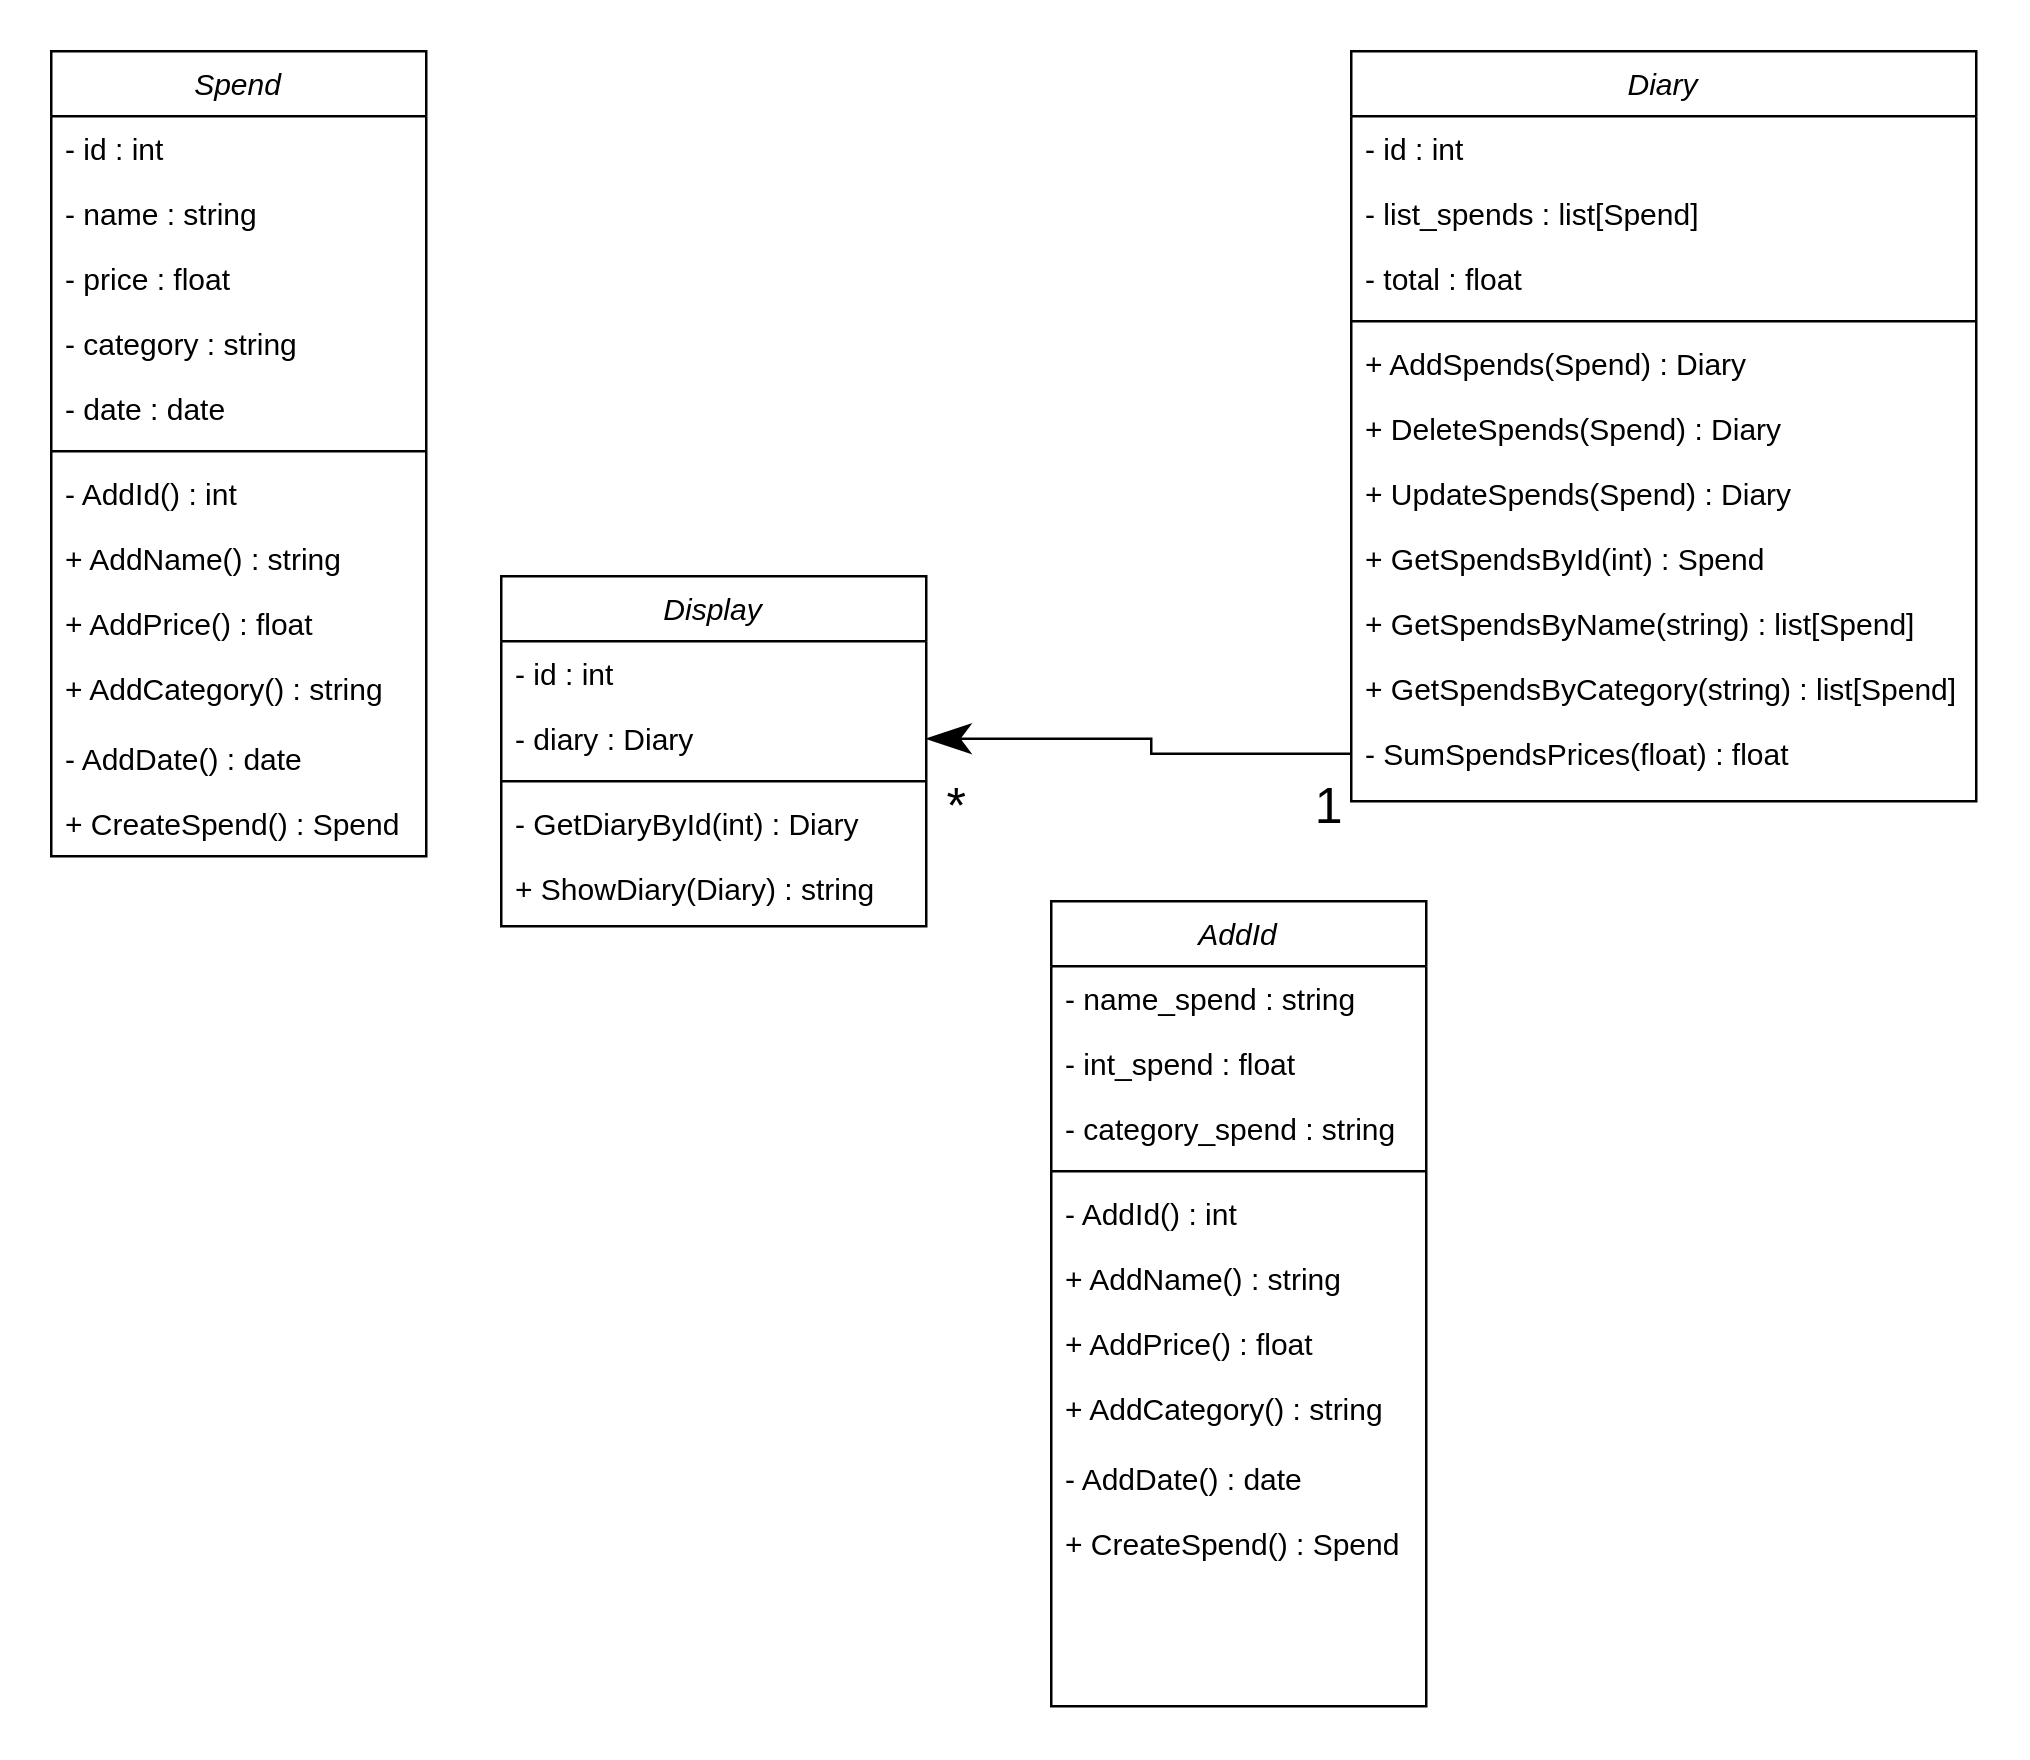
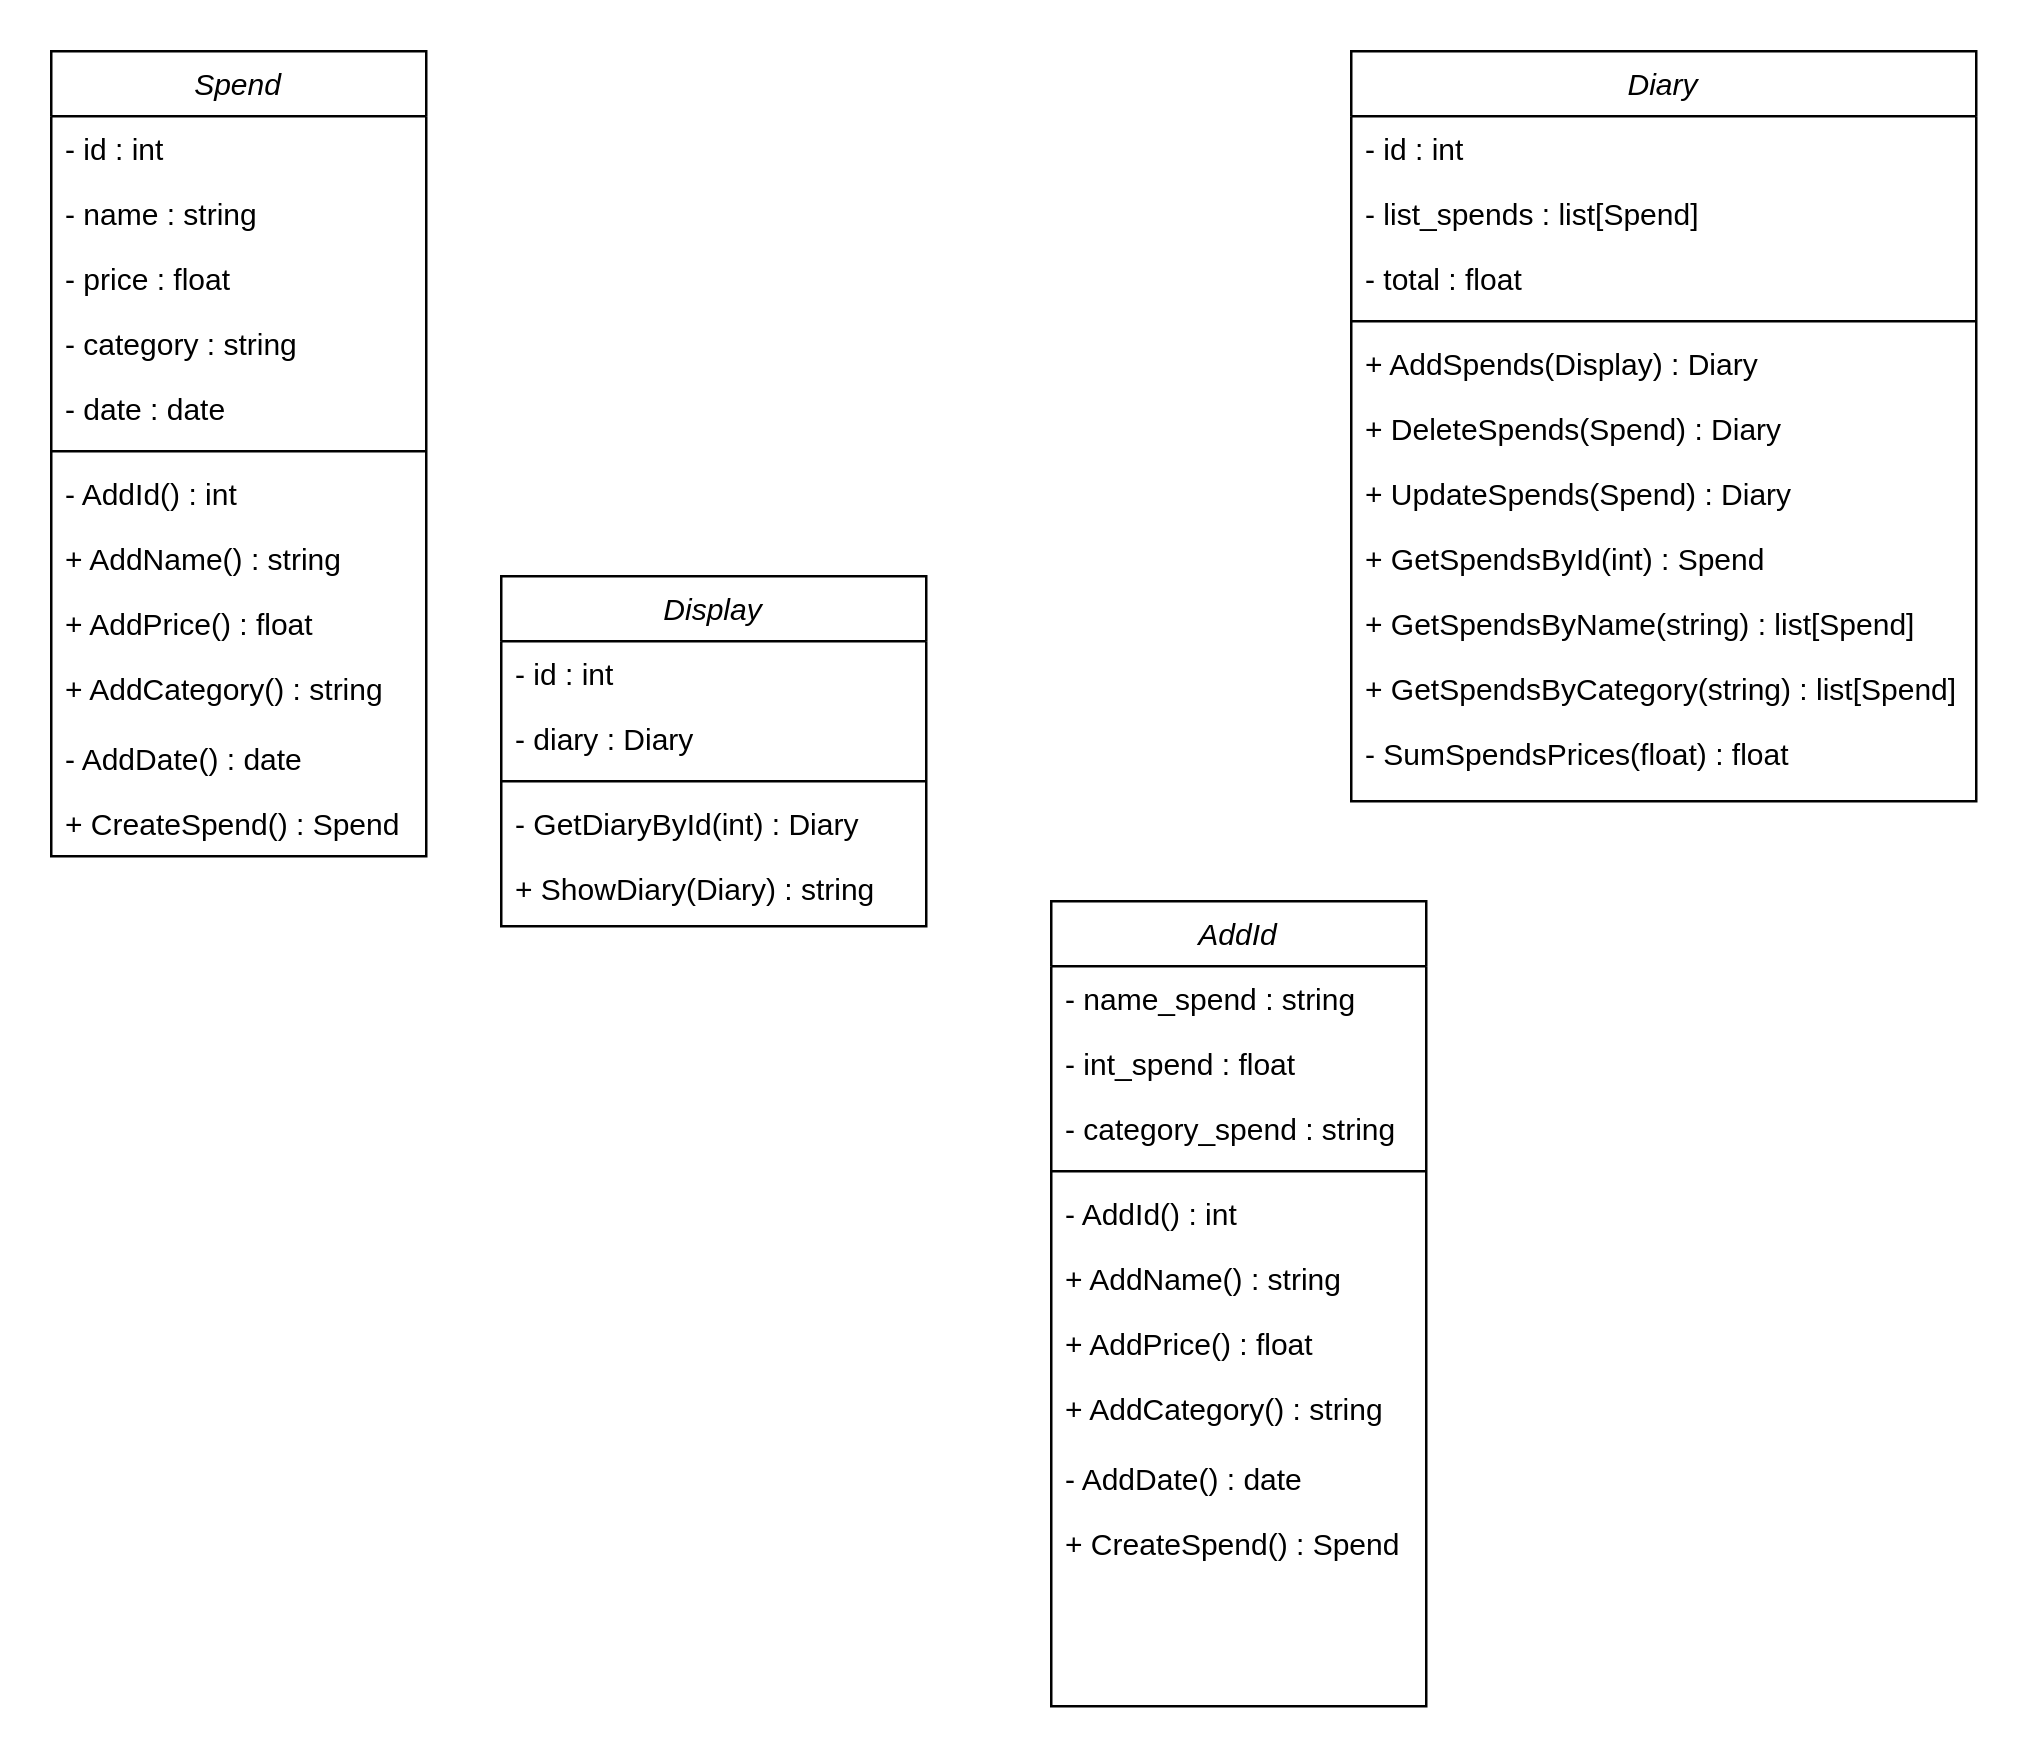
(1564, 365) -> (1573, 365)
(1151, 749) -> none
